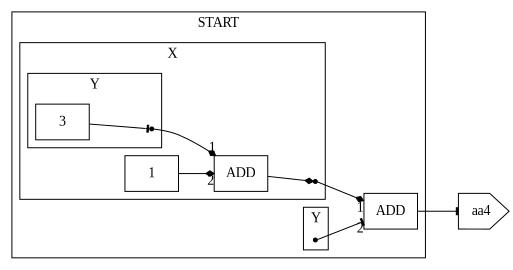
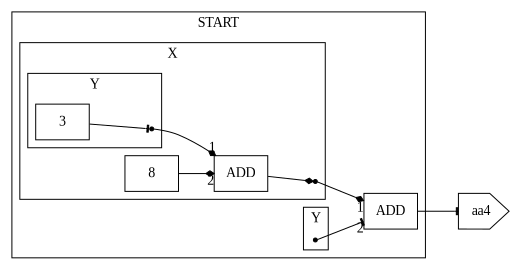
(152, 174) -> (152, 174)
